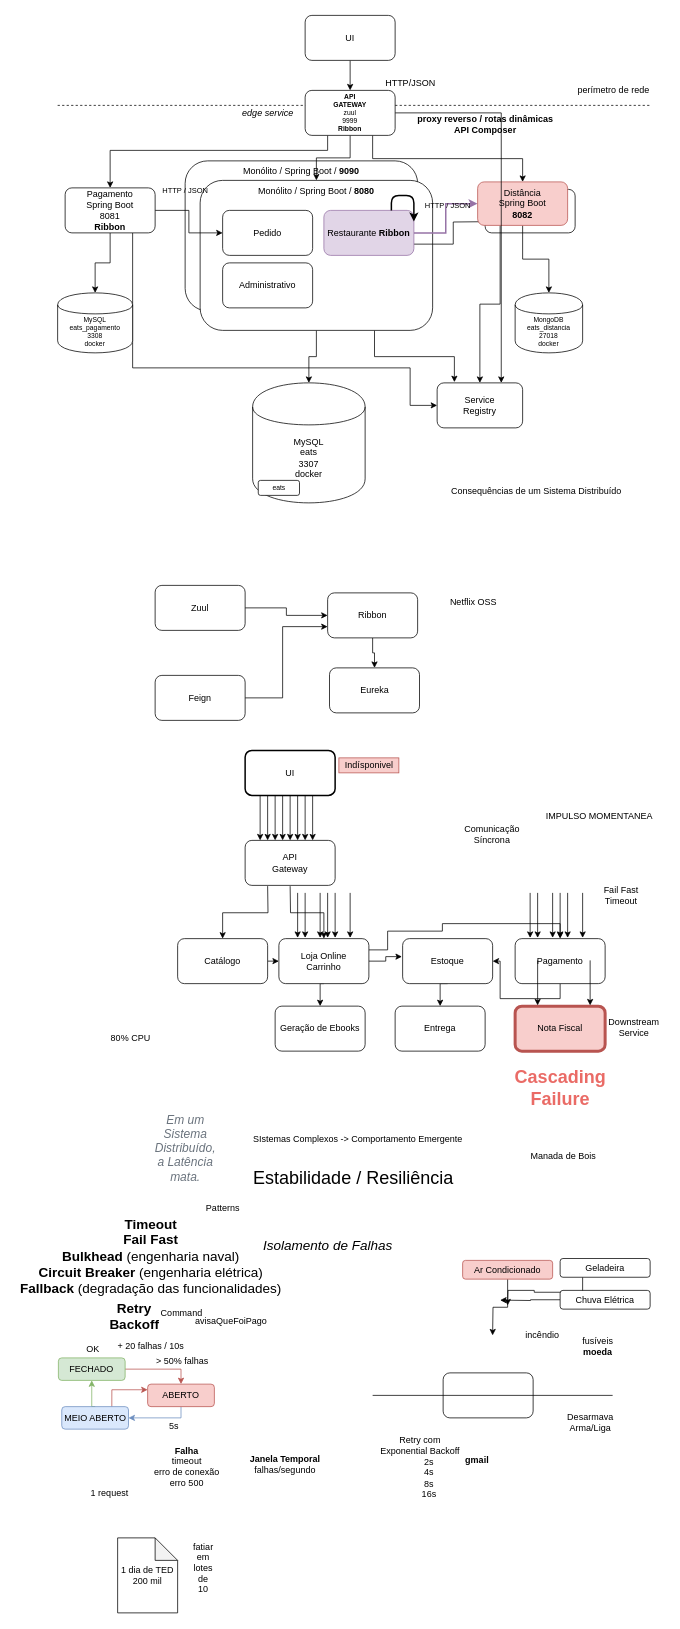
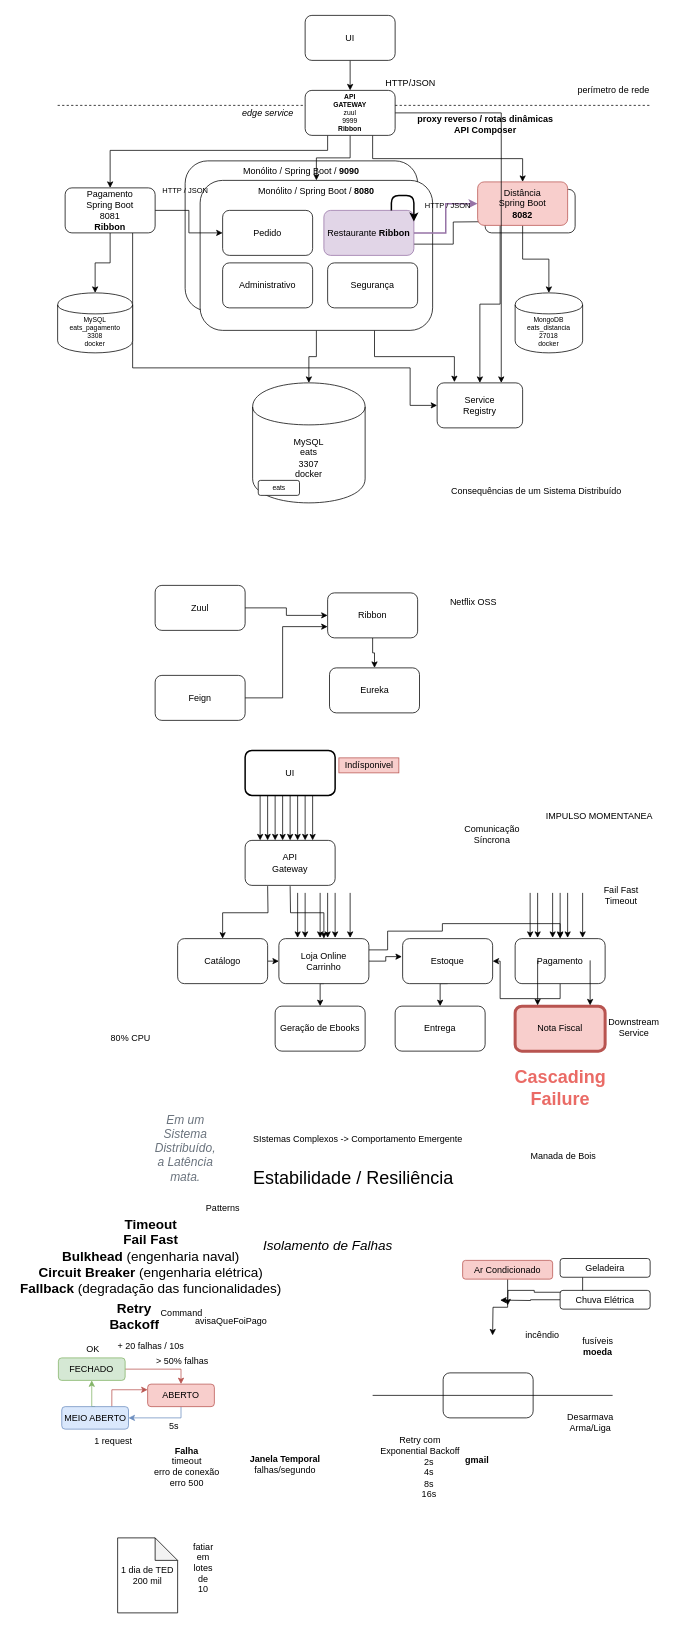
none -> (372, 285)
(109, 1494) -> (113, 1441)
